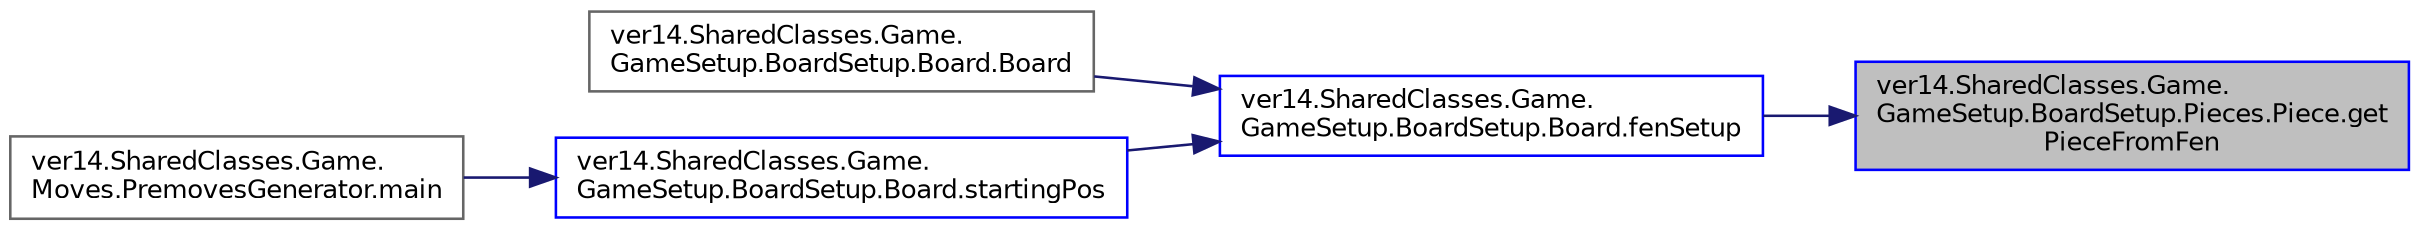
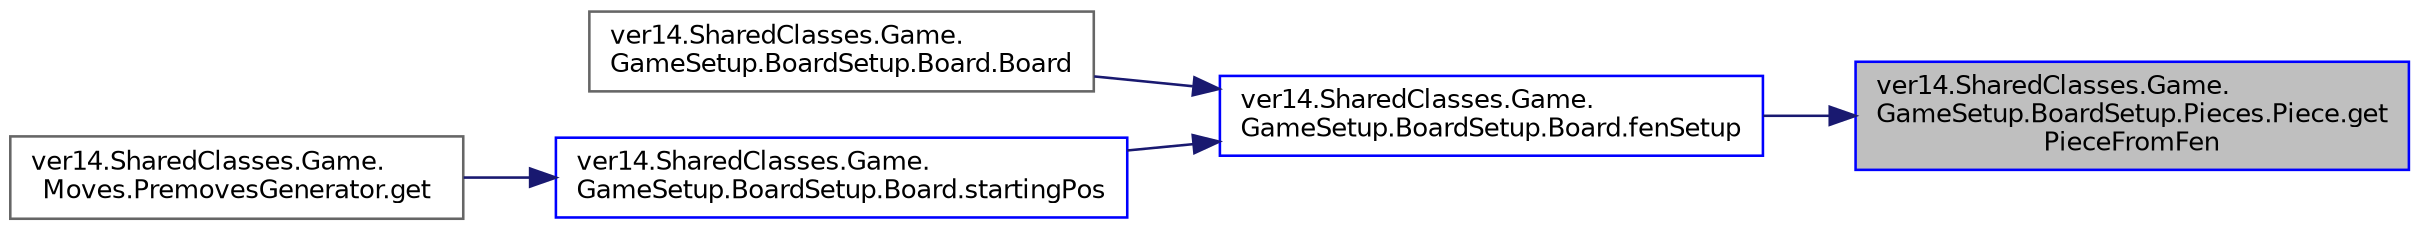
(237, 178) -> (237, 178)
